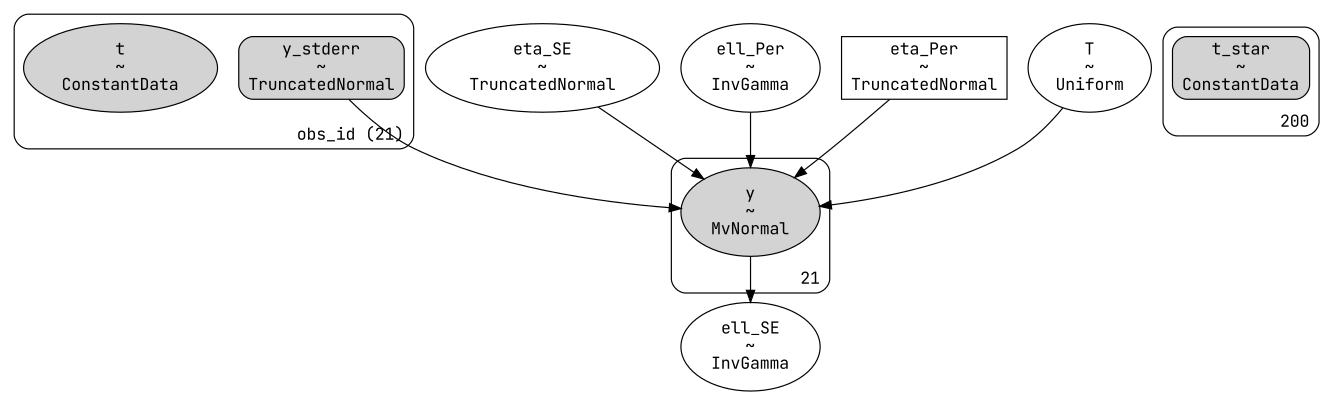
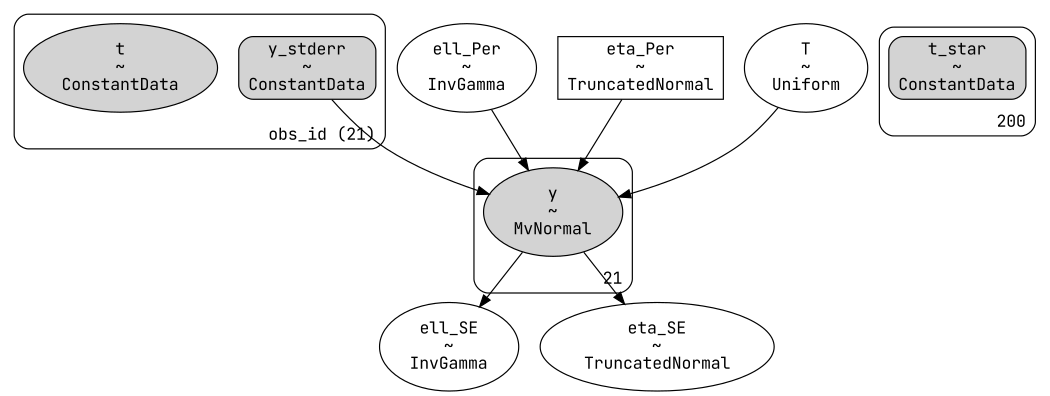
(321, 68) -> (307, 68)
(646, 140) -> (600, 273)
